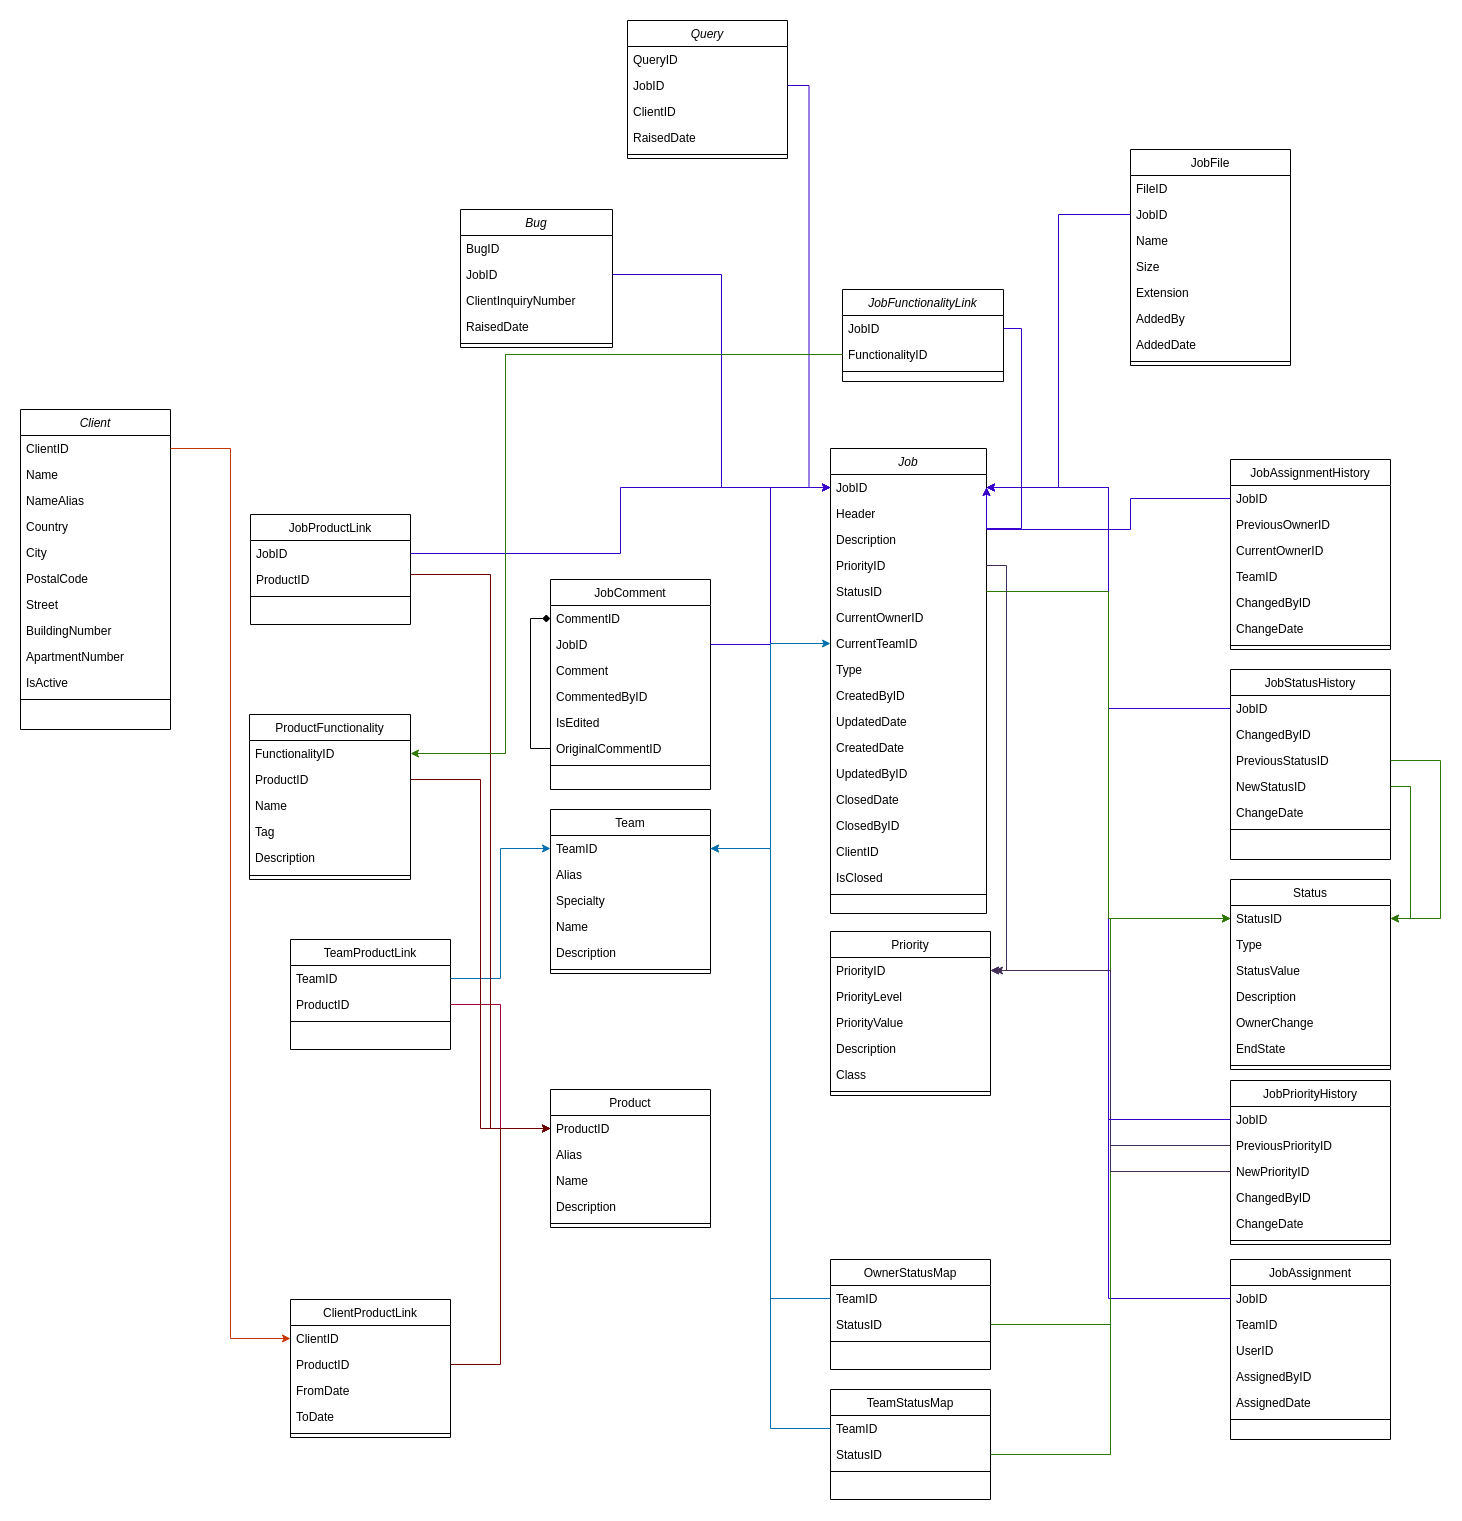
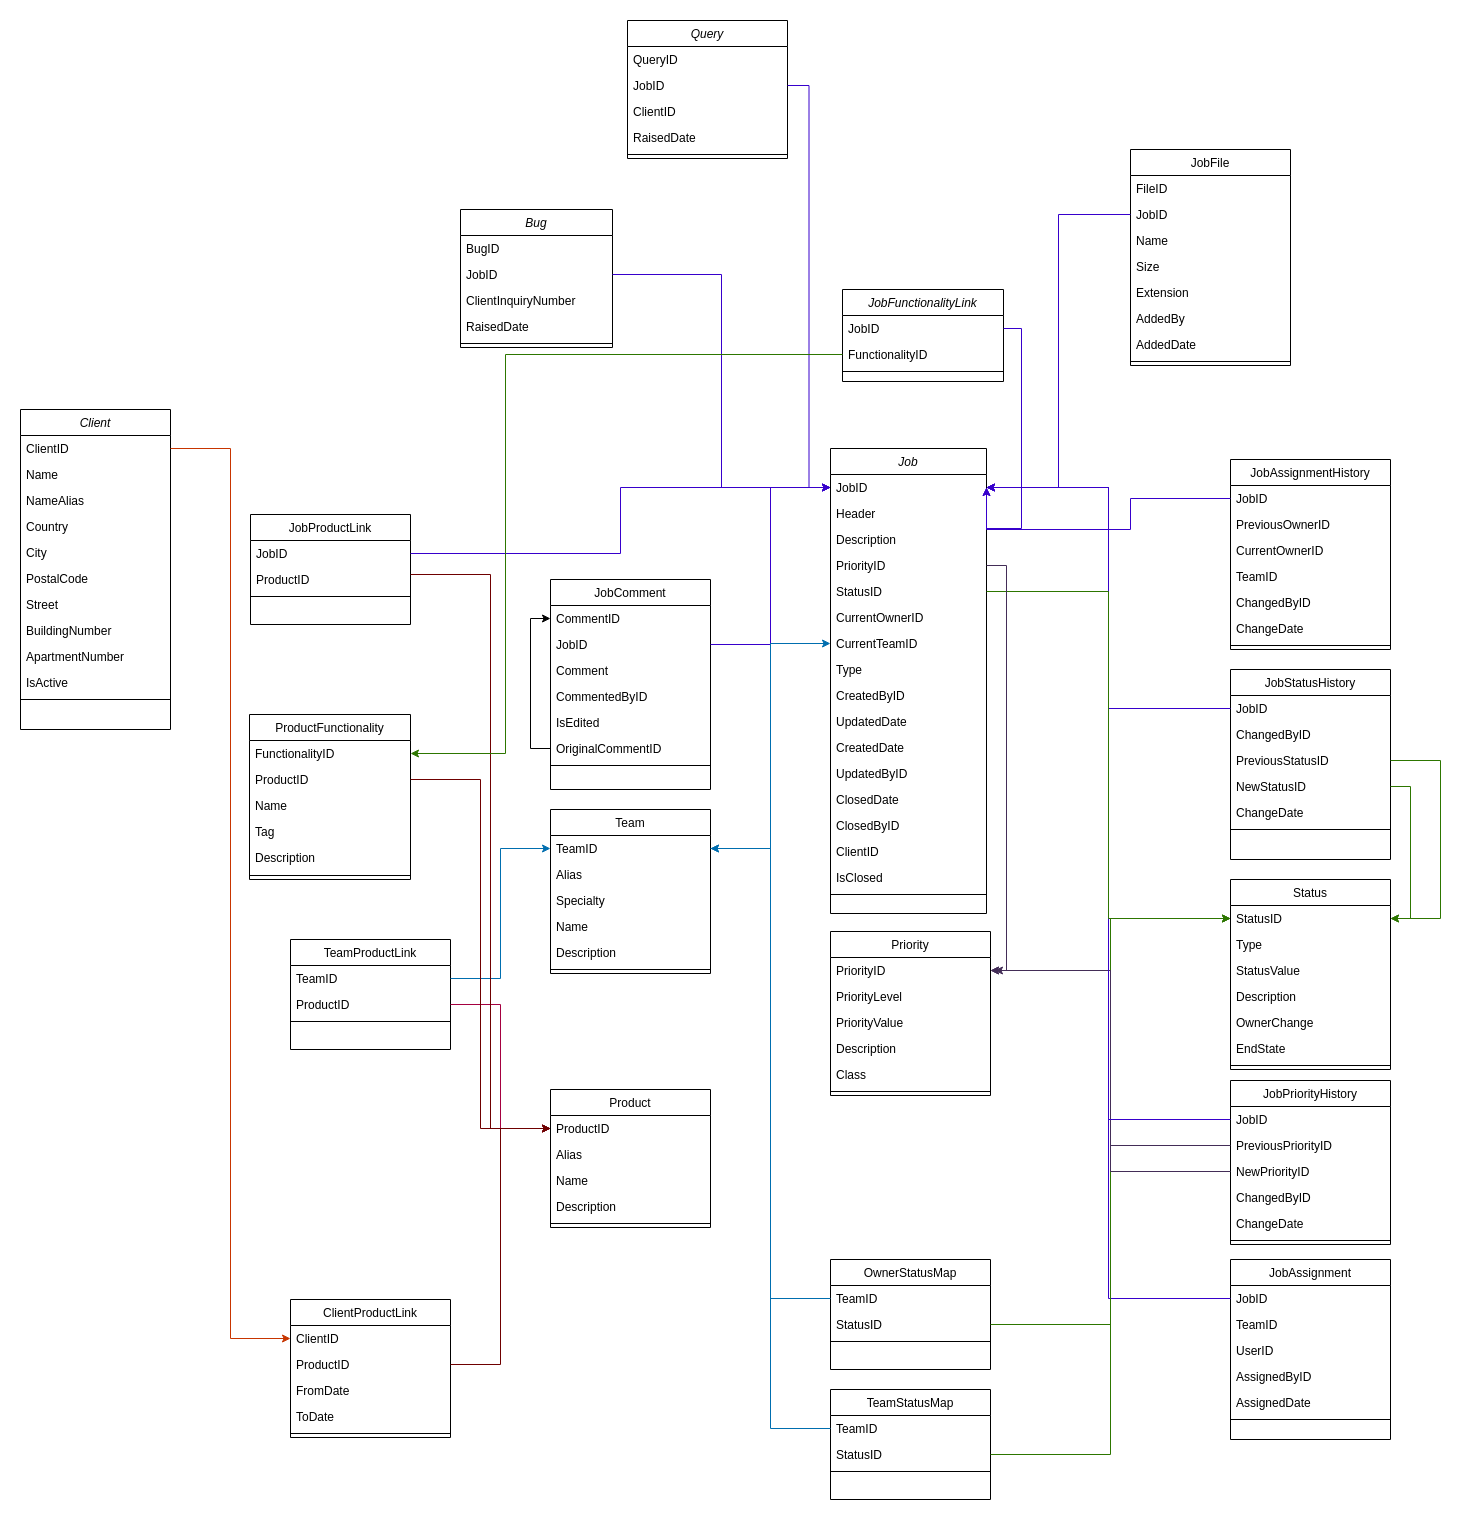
(542, 619) -> (542, 619)
